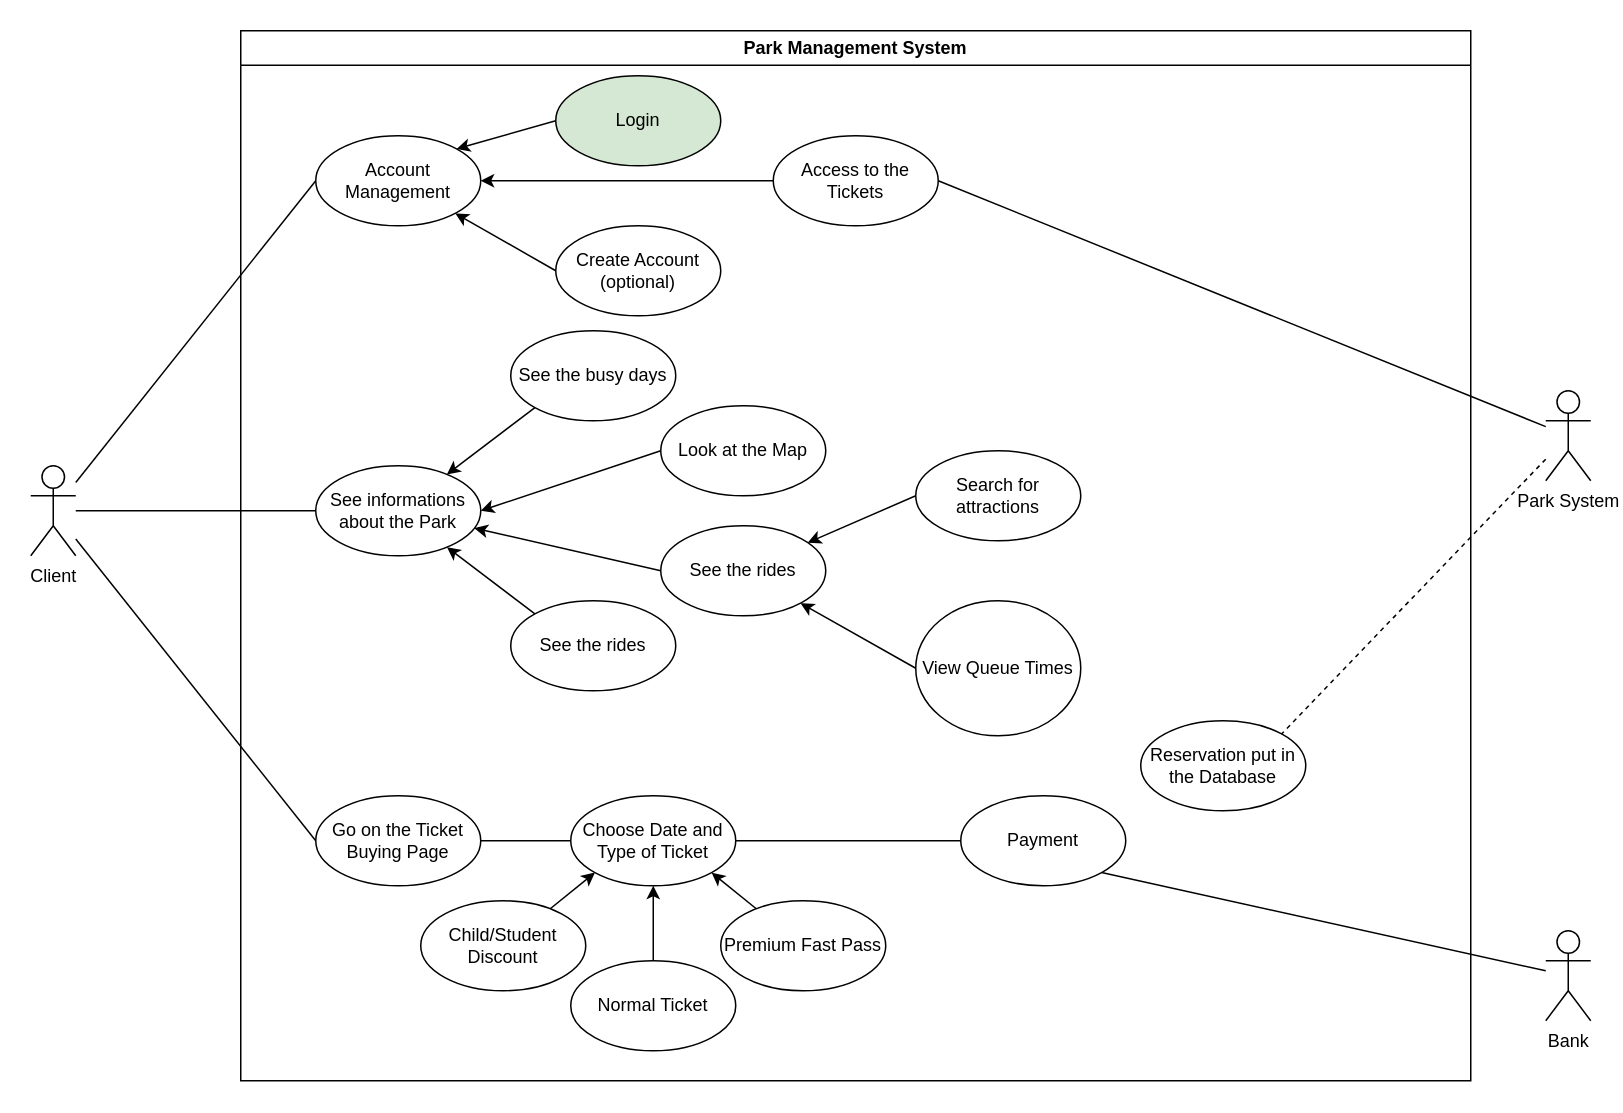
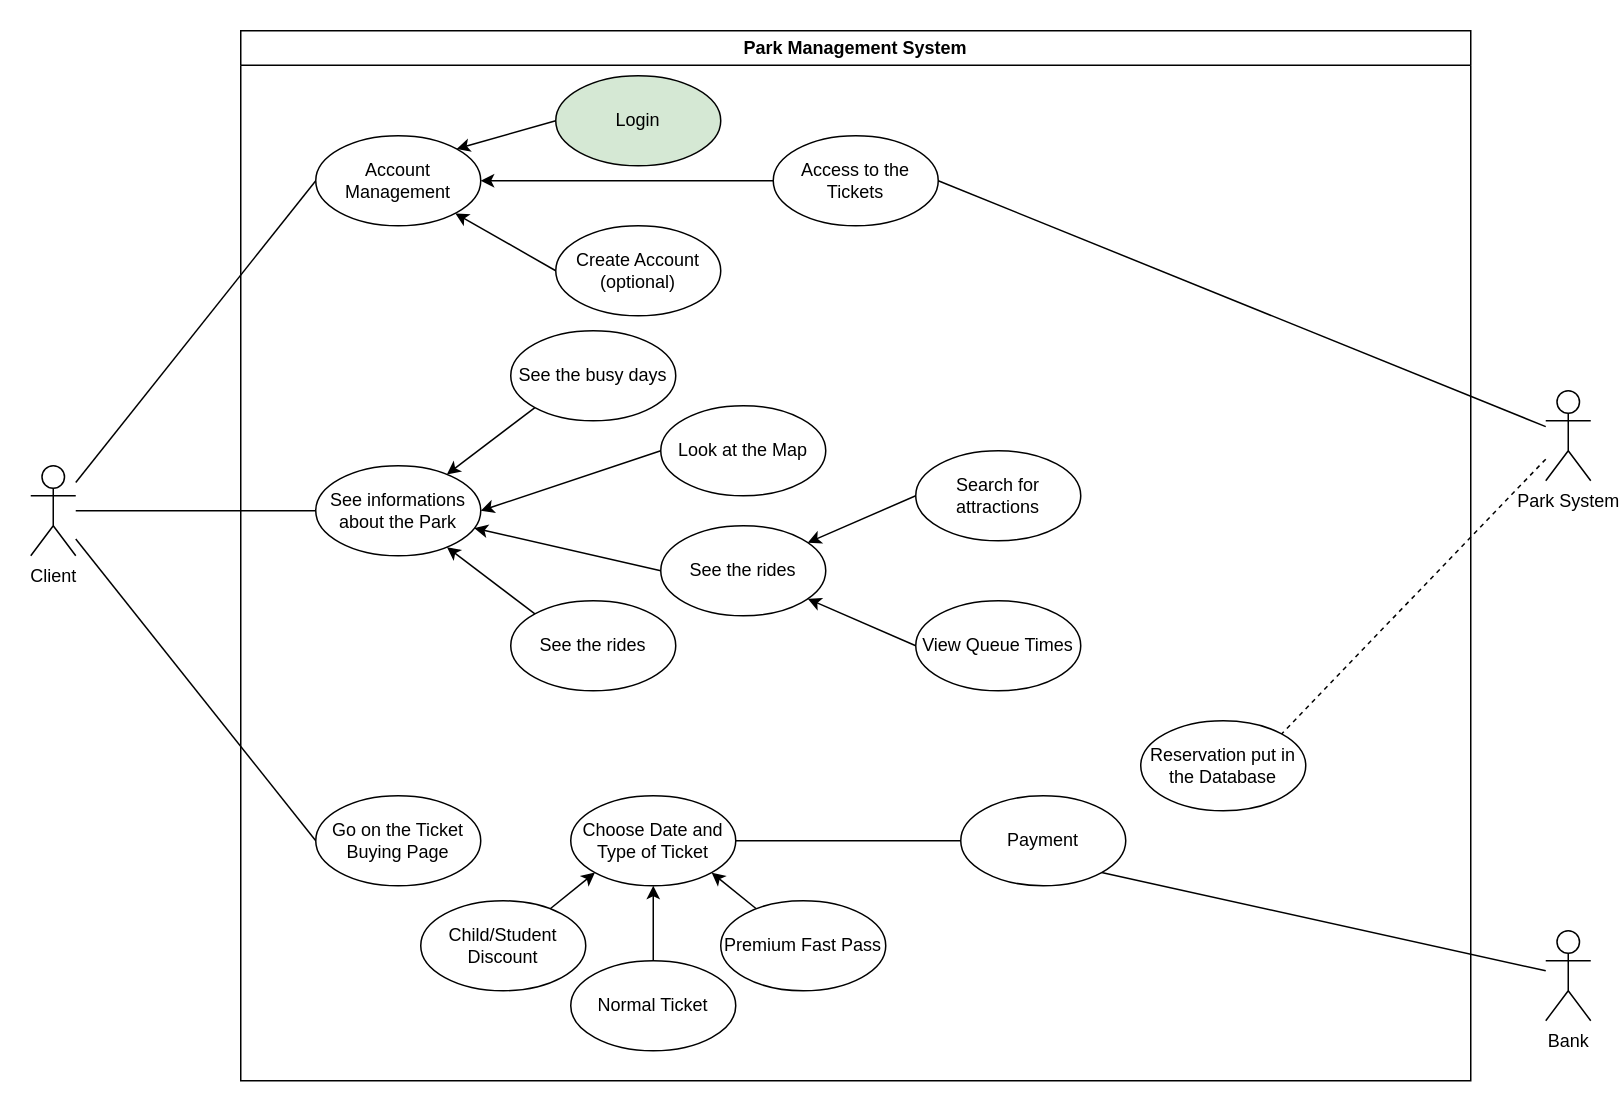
(998, 668) -> (998, 646)
(526, 841) -> none
